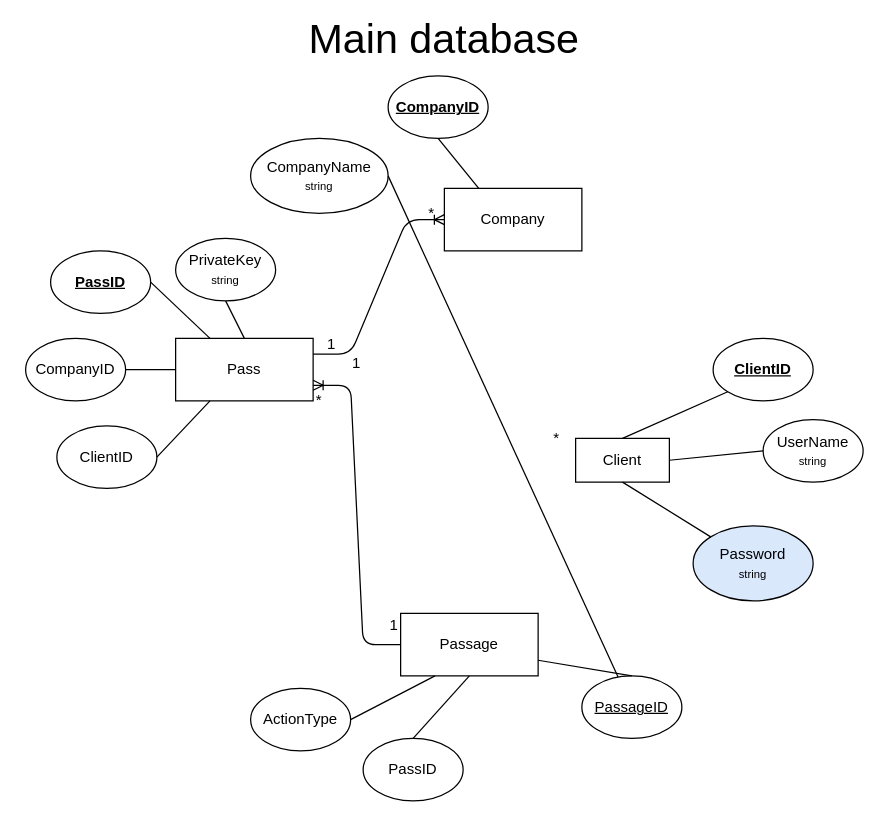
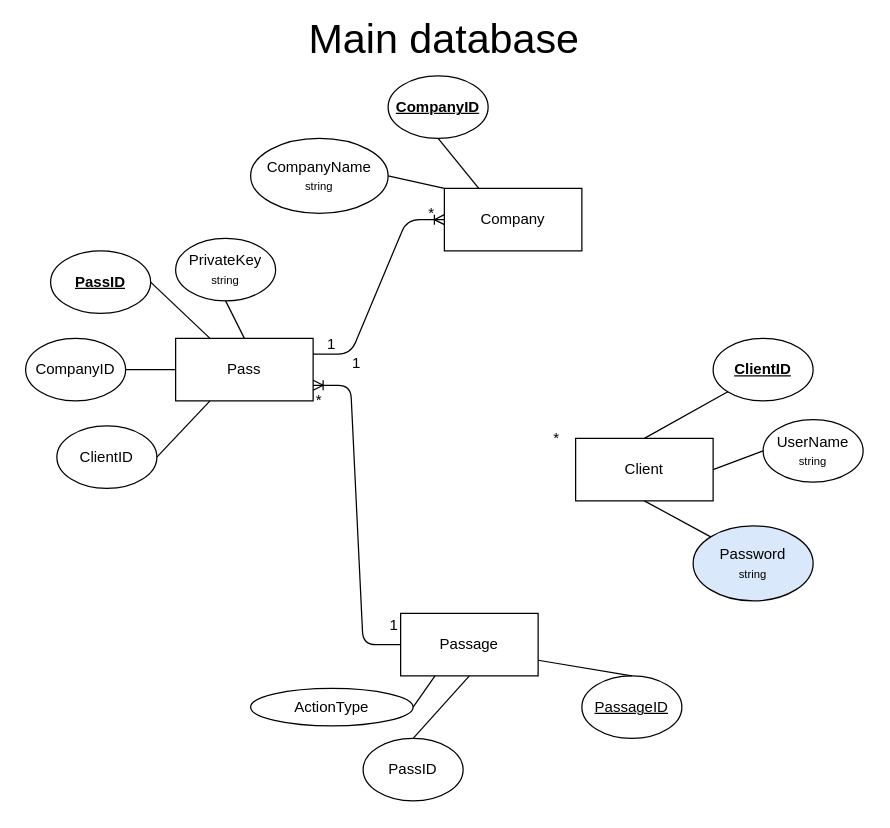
(503, 426) -> (416, 182)
(623, 460) -> (644, 469)
(301, 719) -> (332, 707)
